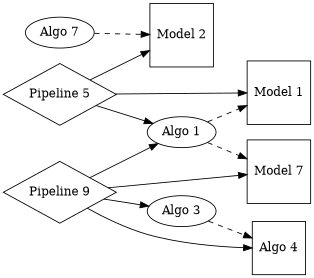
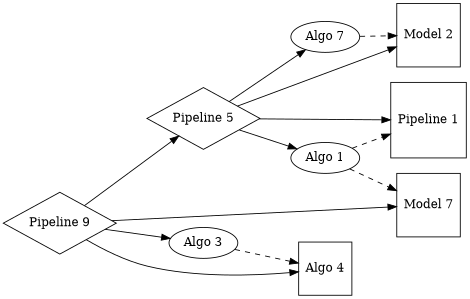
none -> (264, 78)
(279, 93) -> (429, 120)
(120, 163) -> (128, 173)
